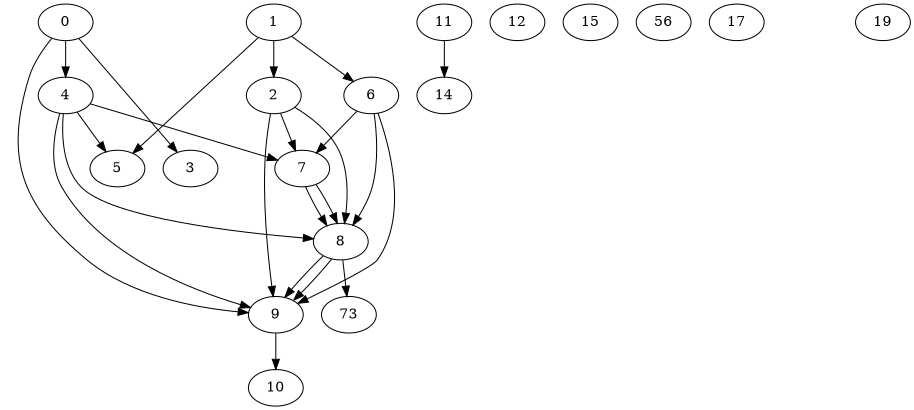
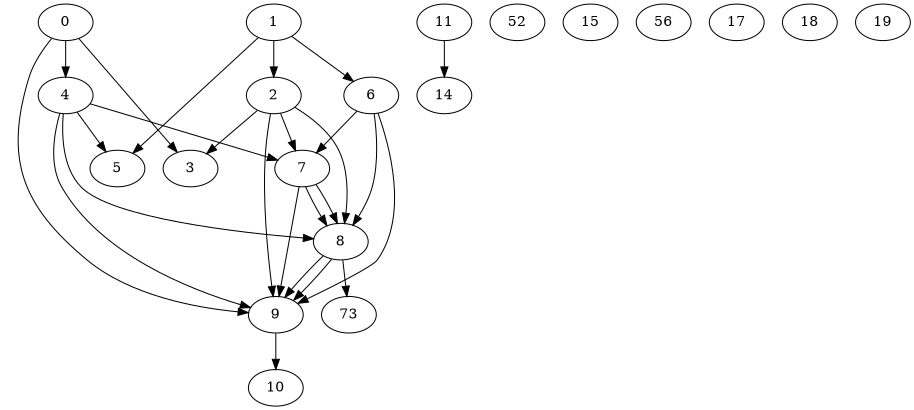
(517, 22) -> (517, 22)
none -> (810, 22)
none -> (236, 129)
none -> (291, 229)
